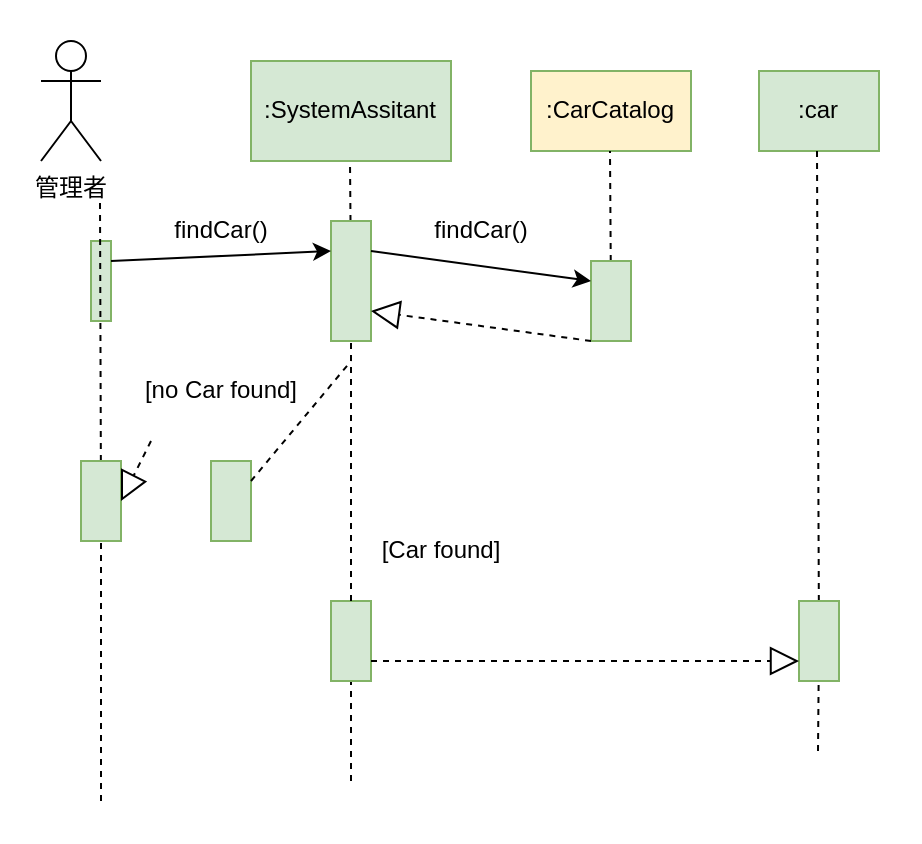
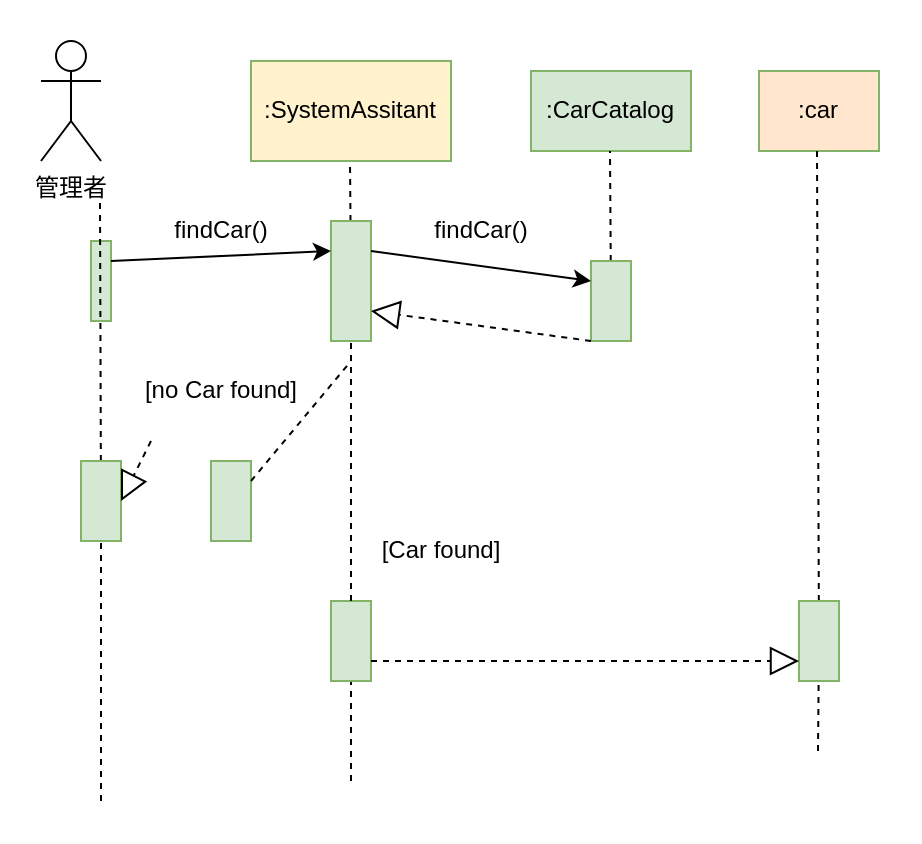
(351, 111) -> (351, 111)
(611, 111) -> (611, 111)
(819, 111) -> (819, 111)
